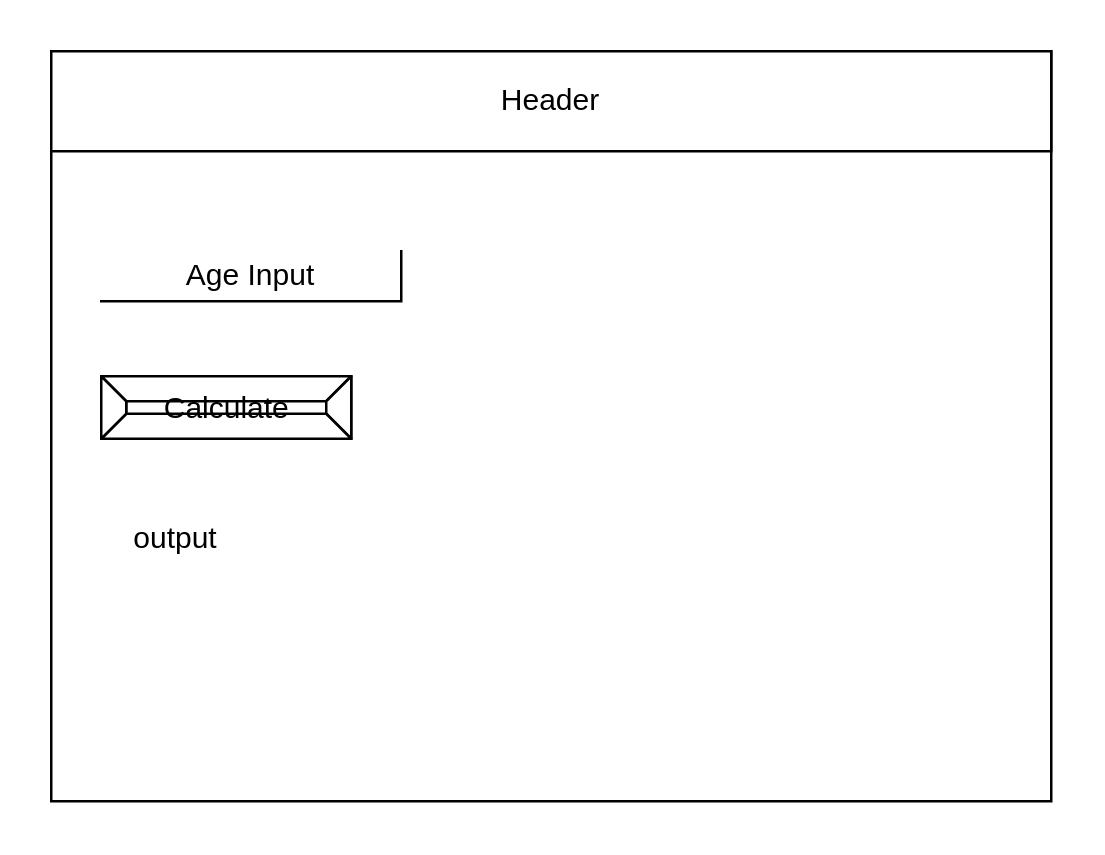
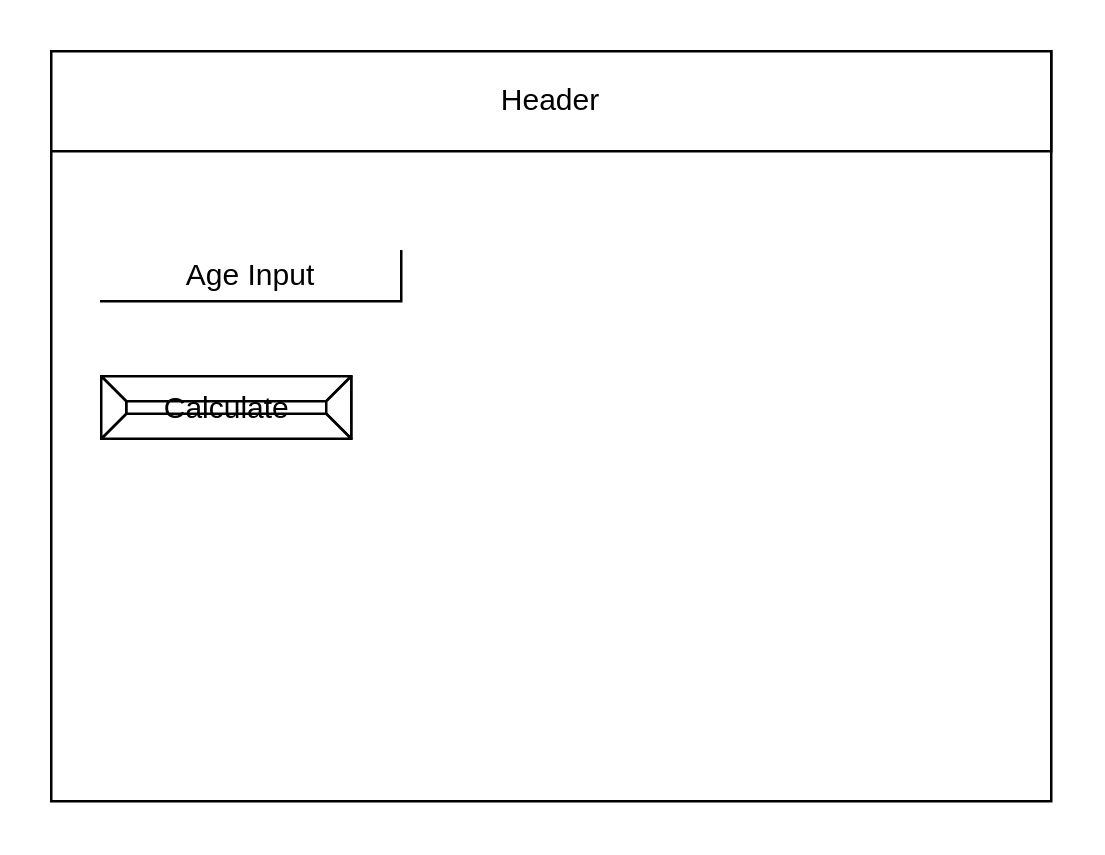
(176, 539) -> none
